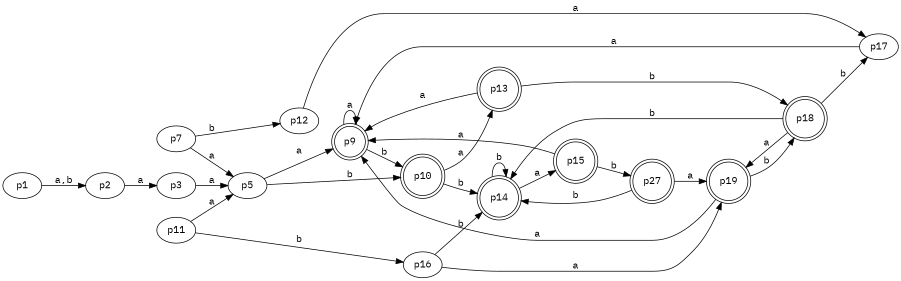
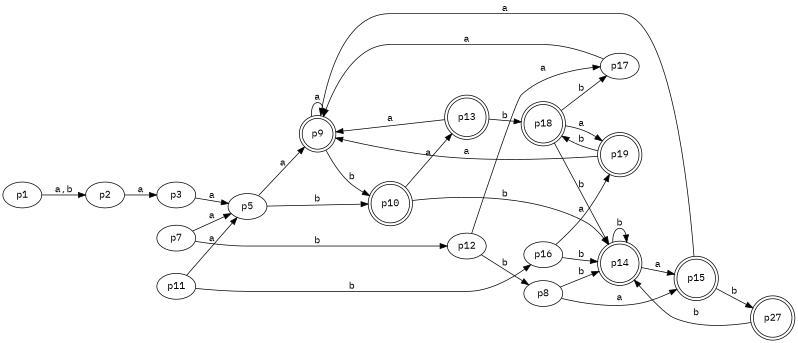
(687, 181) -> none
none -> (543, 294)
